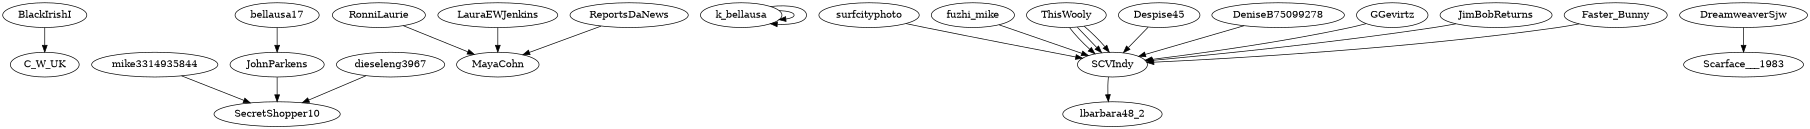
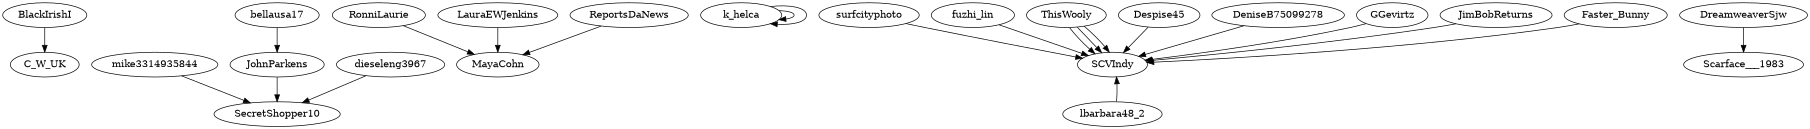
(741, 15) -> (741, 15)
(973, 15) -> (973, 15)
(1108, 86) -> (1117, 93)
